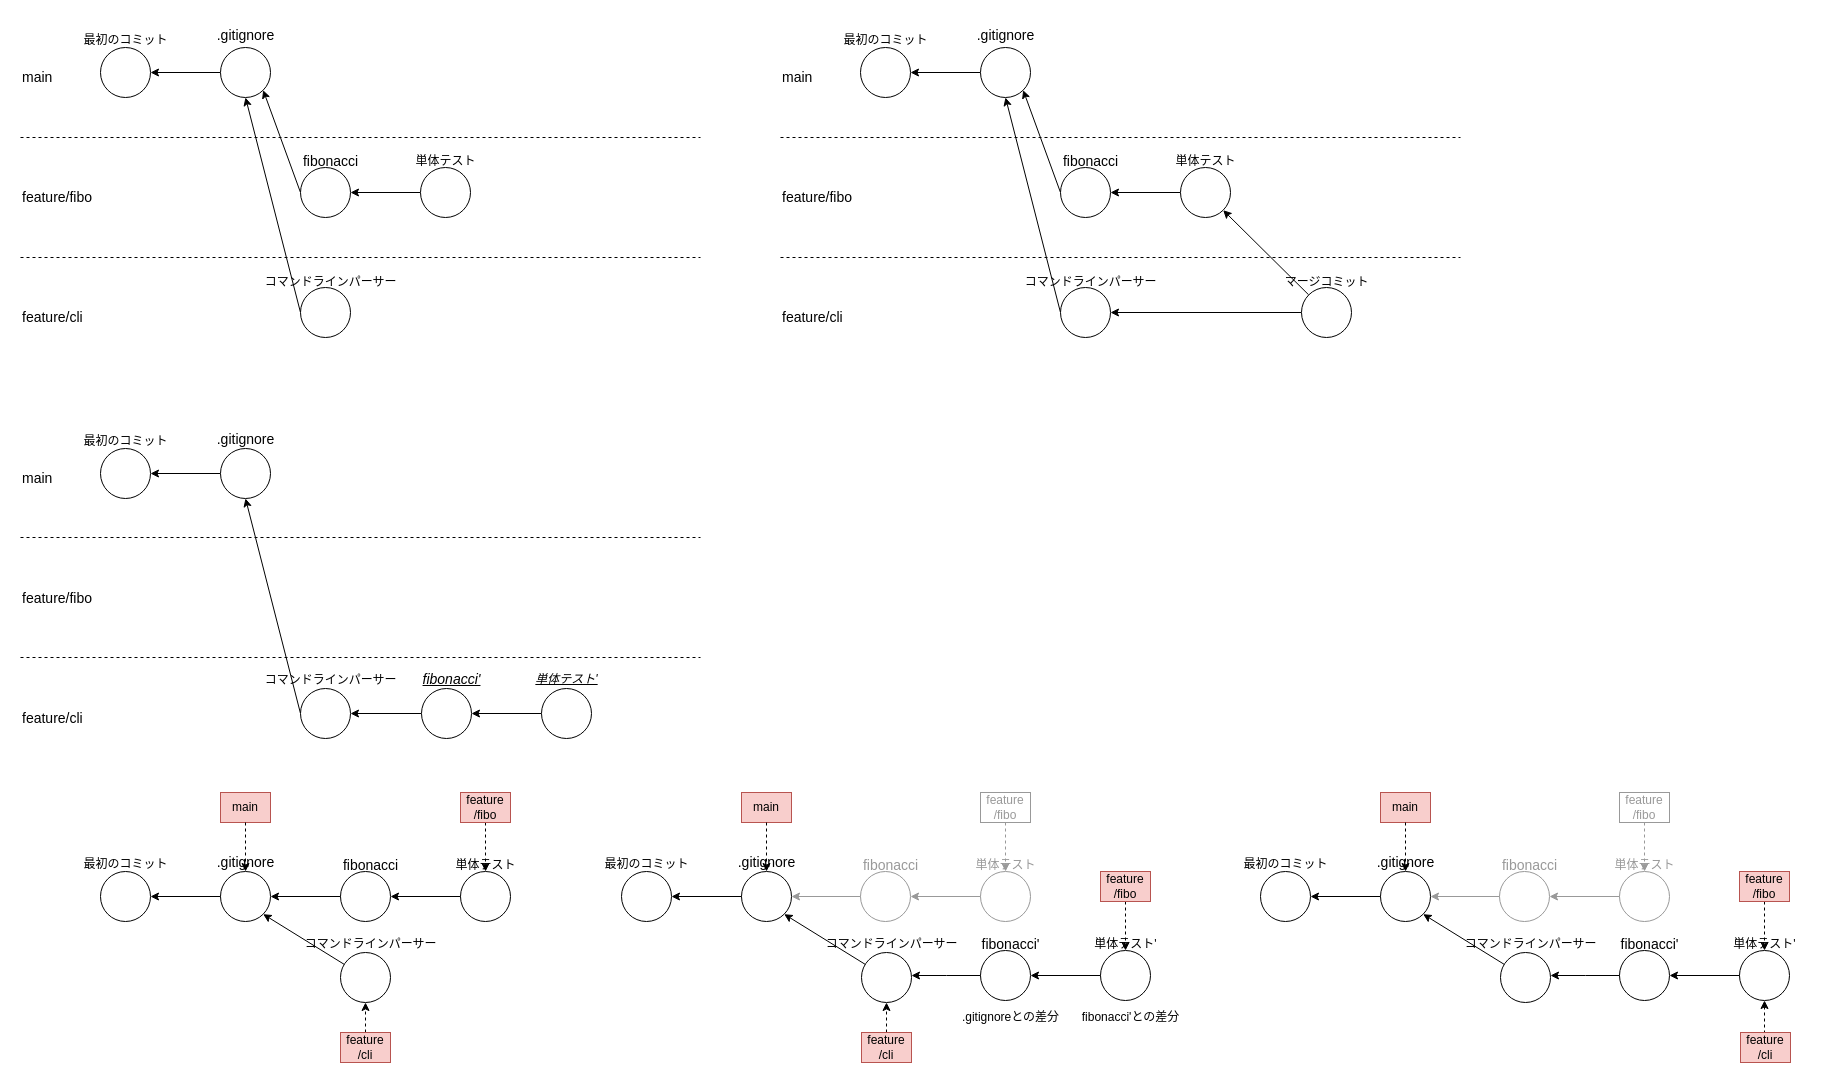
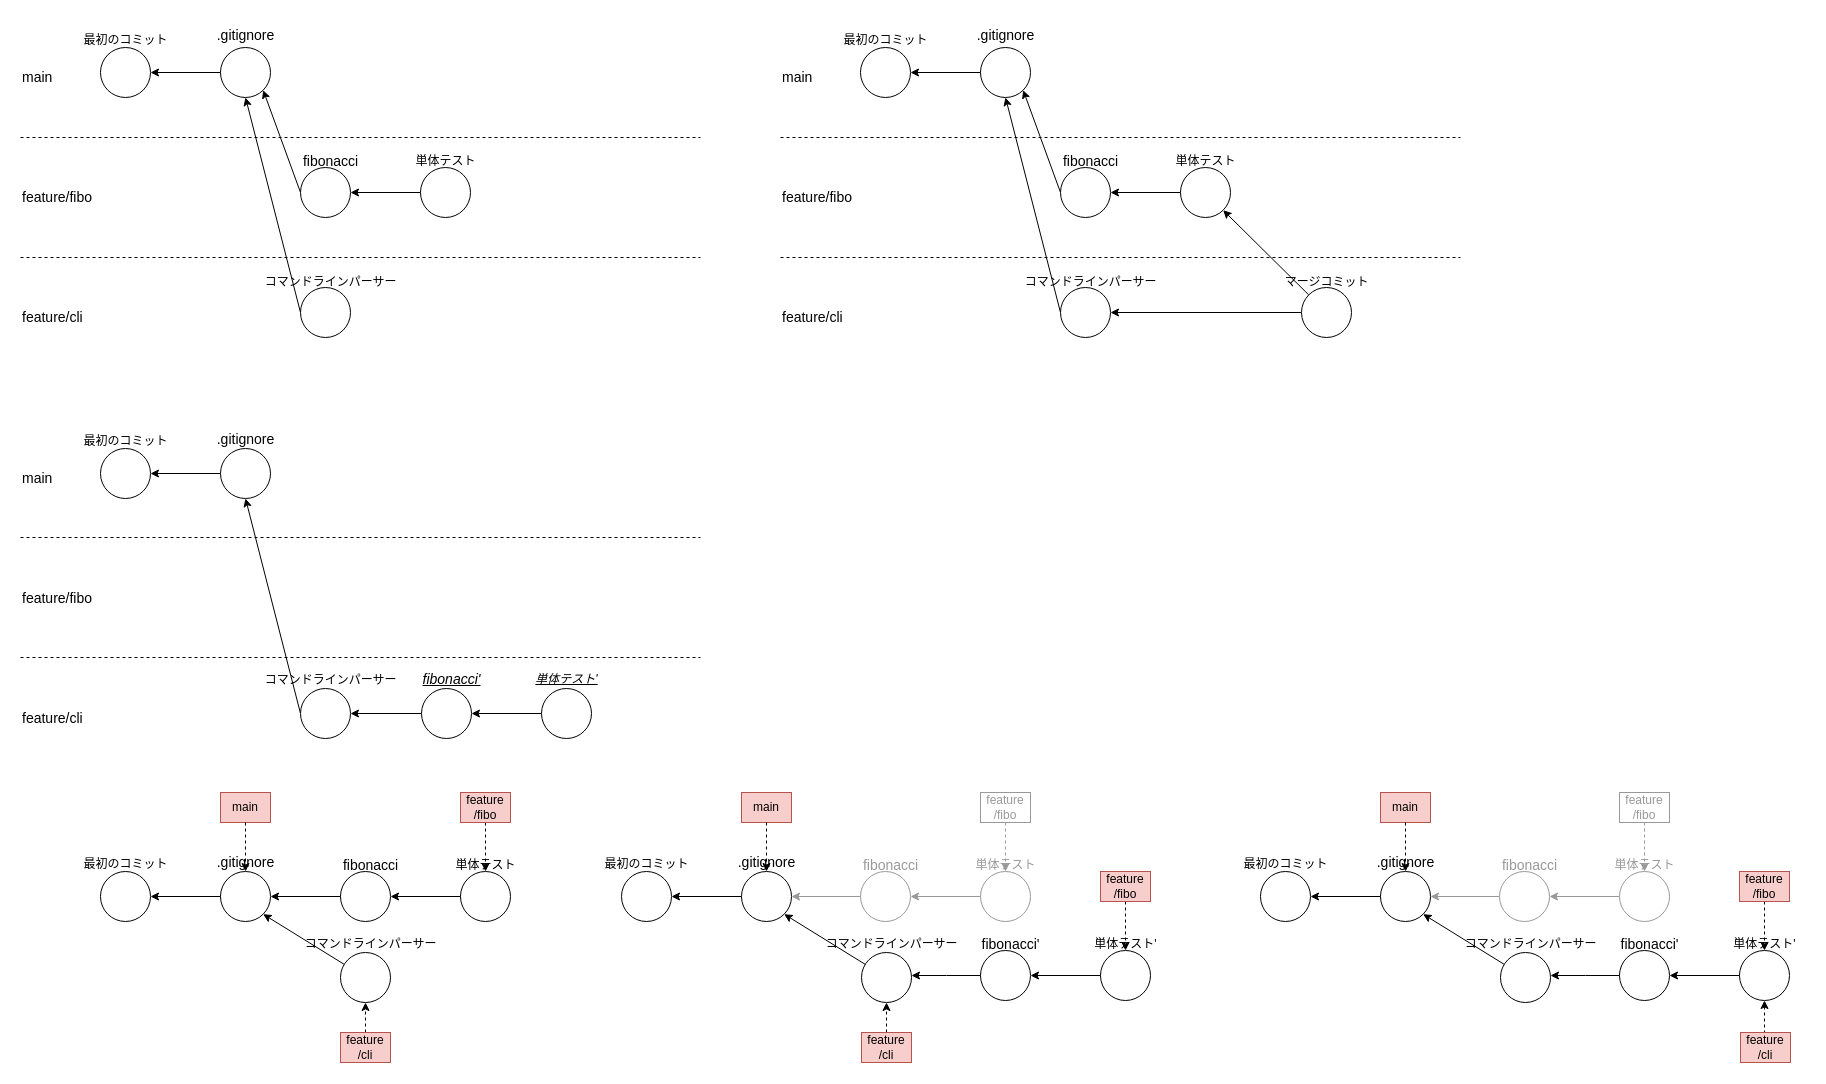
(1011, 1018) -> none
(1131, 1018) -> none
